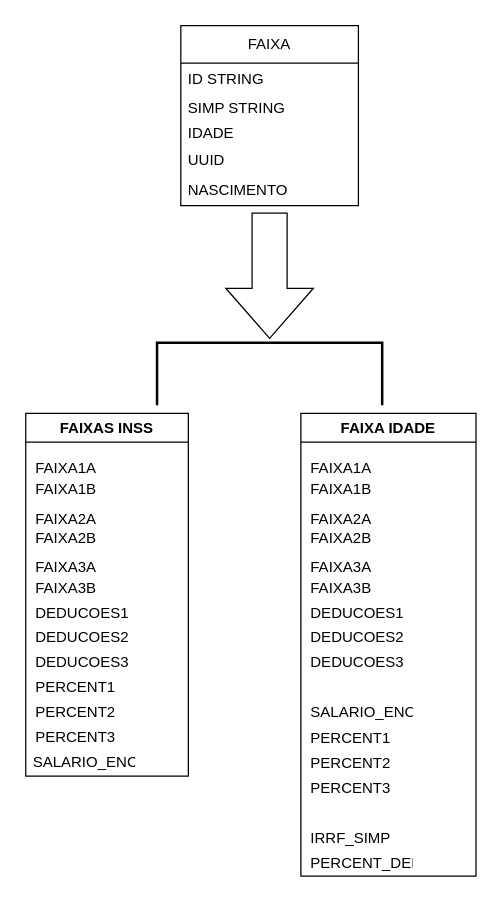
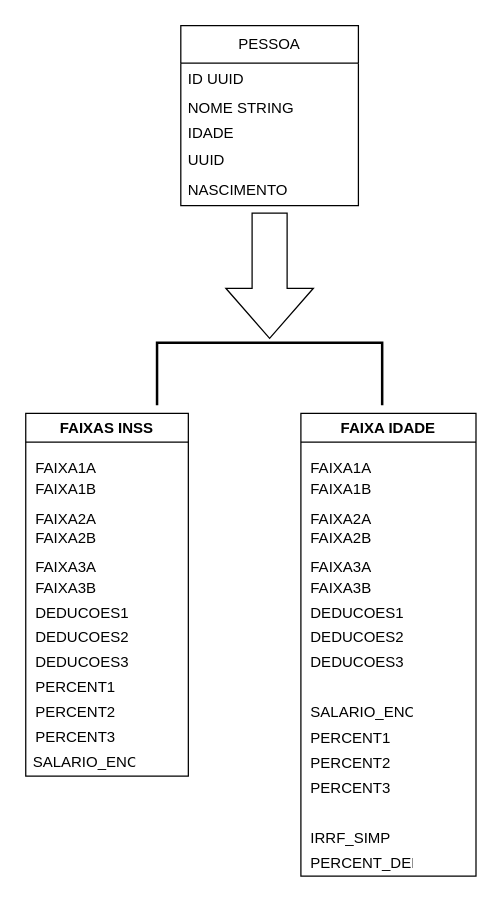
(269, 44) -> (269, 44)
(224, 79) -> (216, 79)
(232, 108) -> (232, 108)
